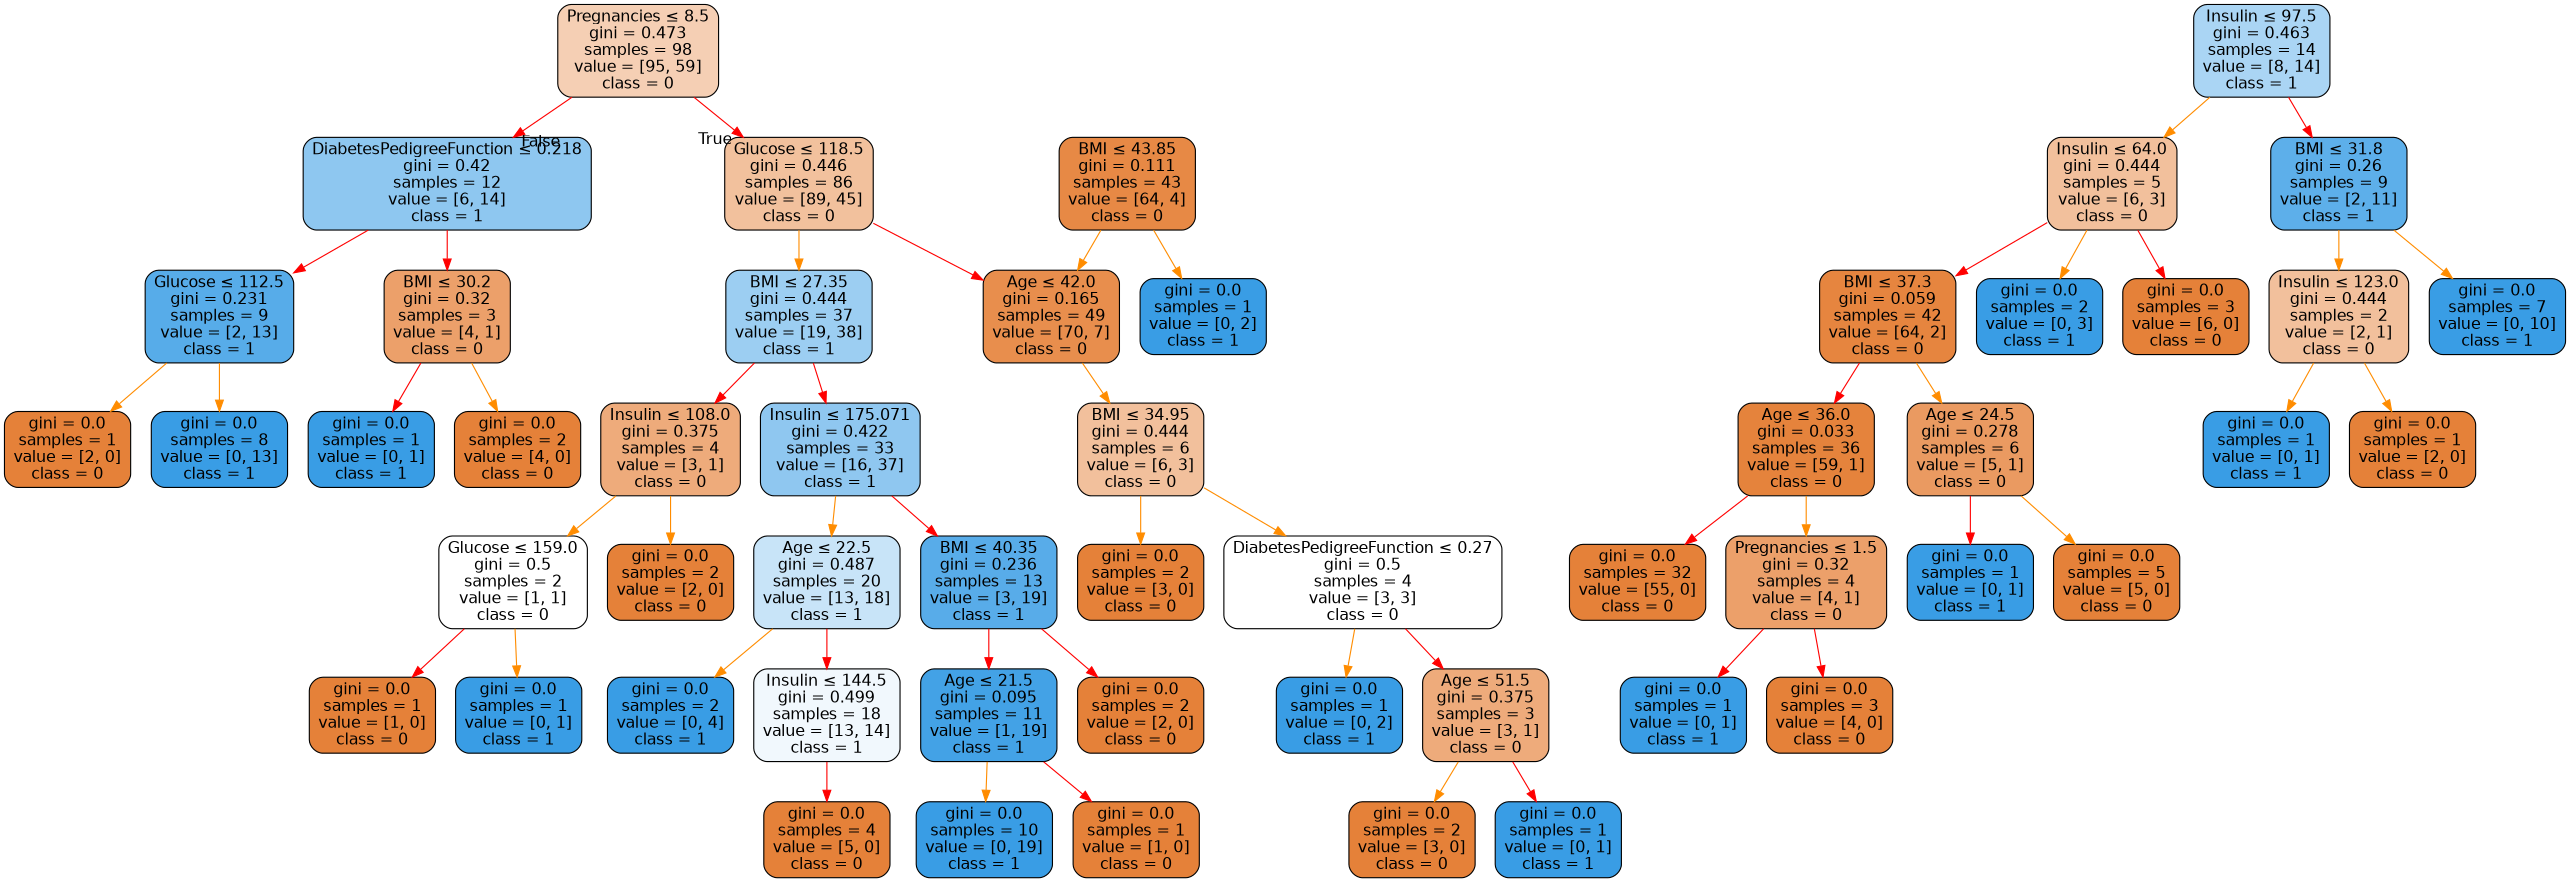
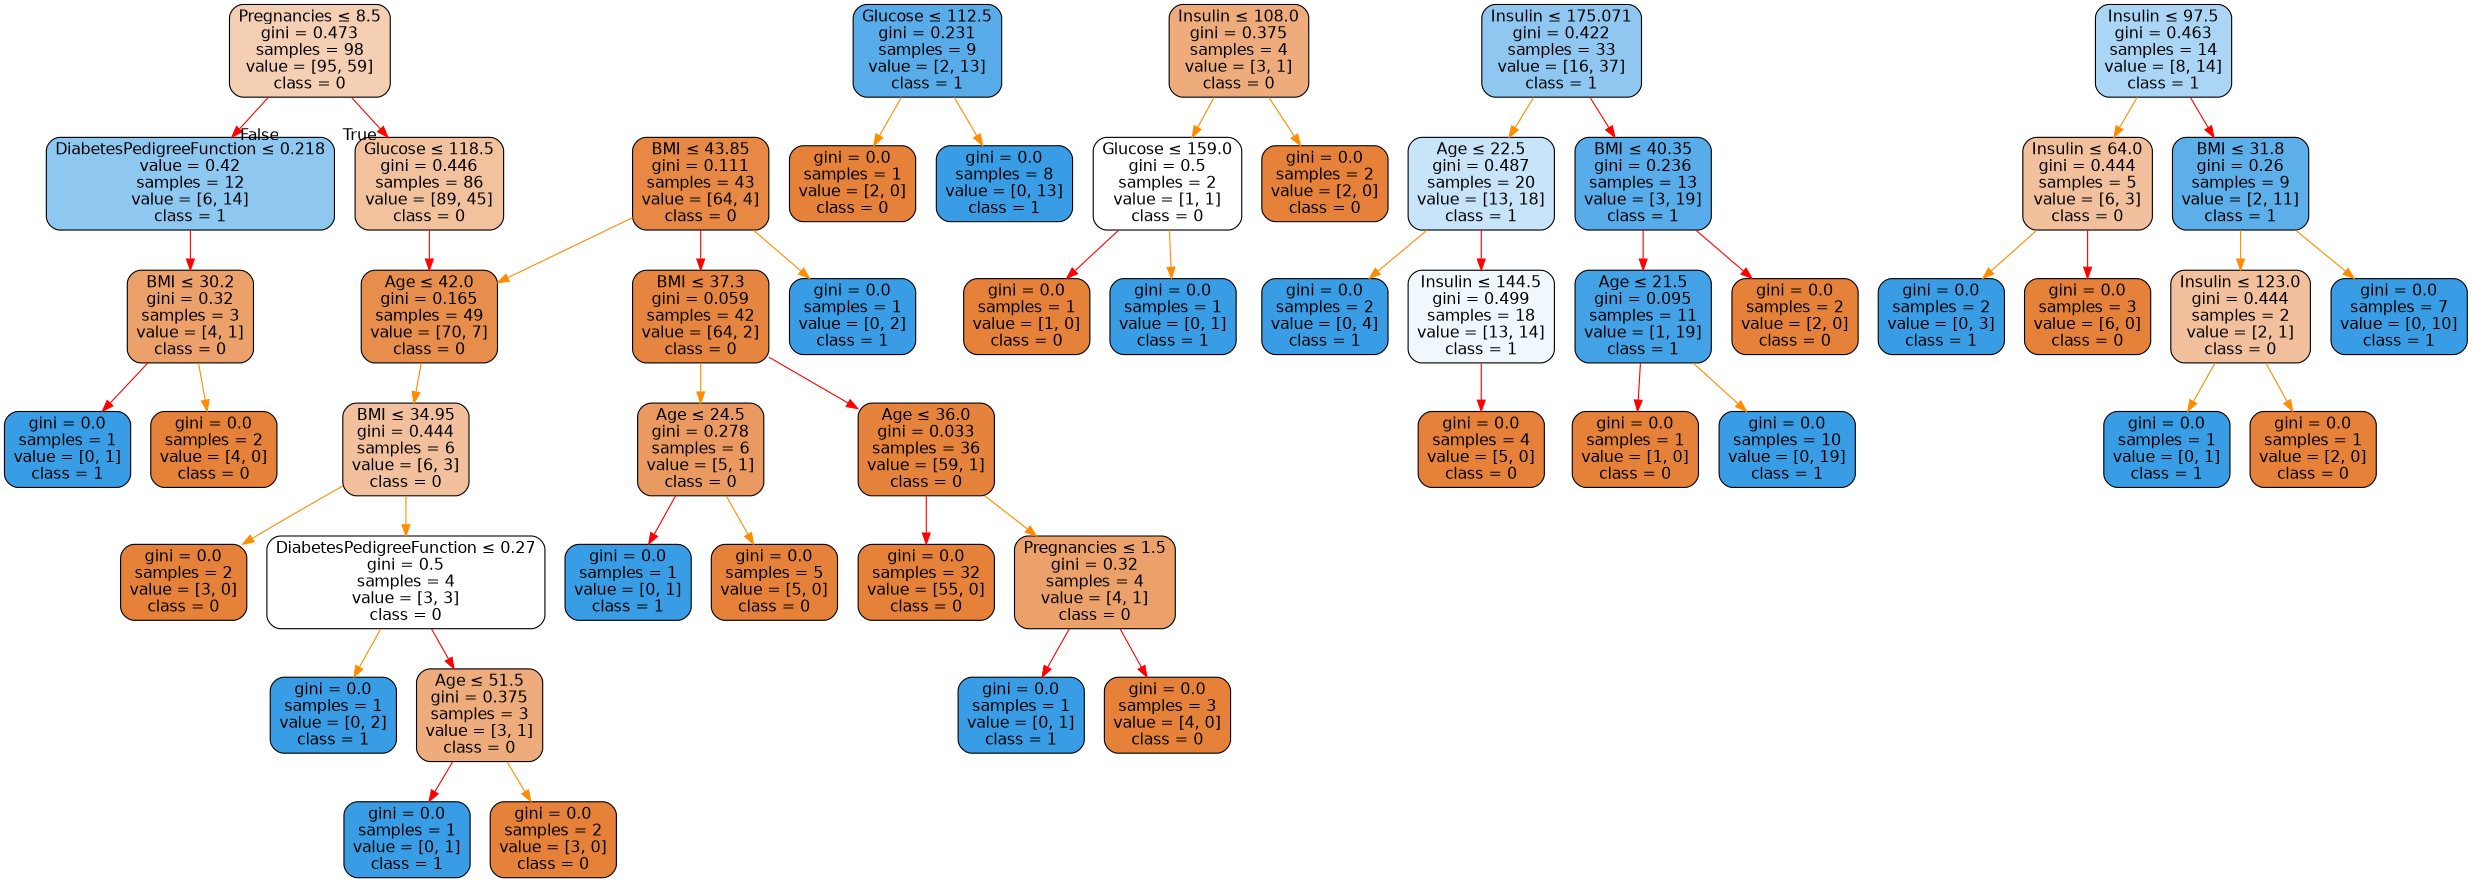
(447, 166) -> (190, 166)
(2006, 246) -> (701, 244)
(336, 249) -> none
(799, 317) -> none
